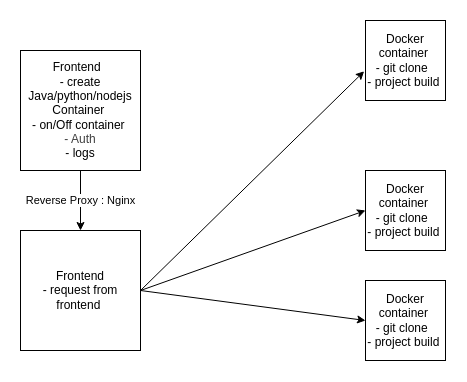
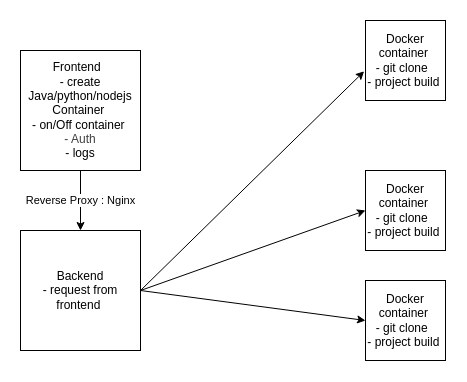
(81, 291) -> (81, 291)
